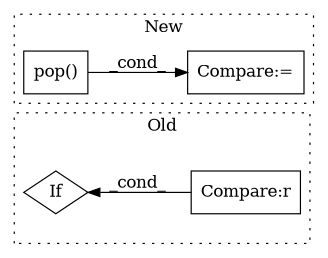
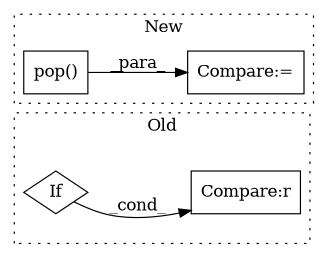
(138, 64) -> (138, 64)
(146, 192) -> (125, 217)
